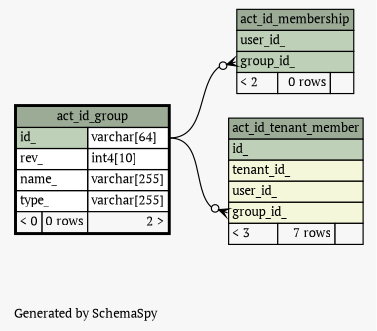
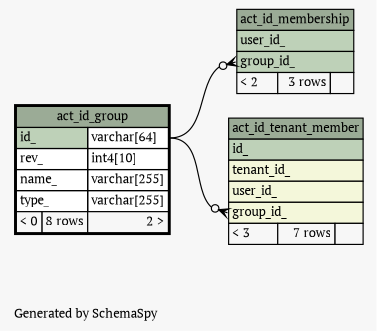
(308, 82) -> (308, 82)
(65, 222) -> (65, 222)
